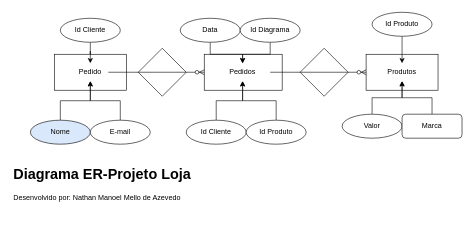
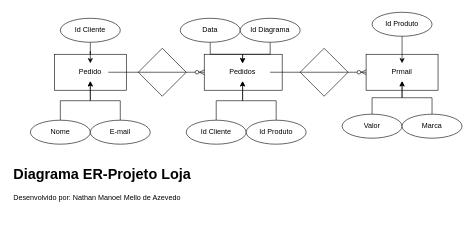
(402, 72) -> (402, 72)
(432, 126) -> (432, 126)
(60, 132) -> (60, 132)
